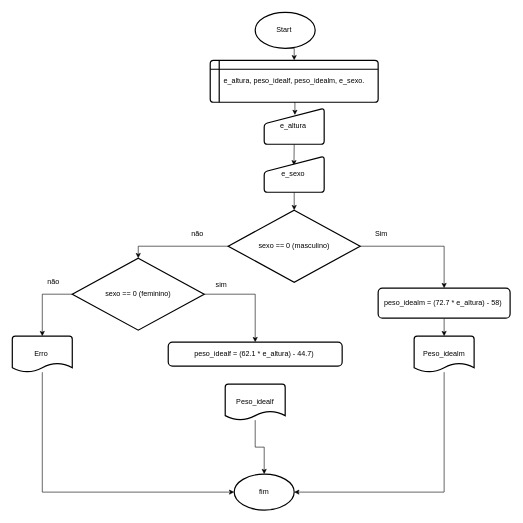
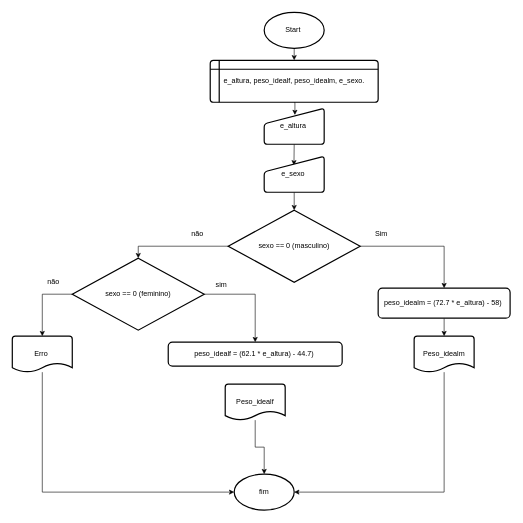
(285, 30) -> (294, 30)
